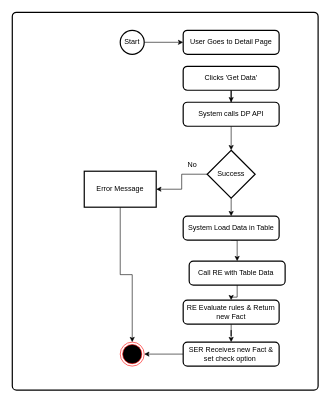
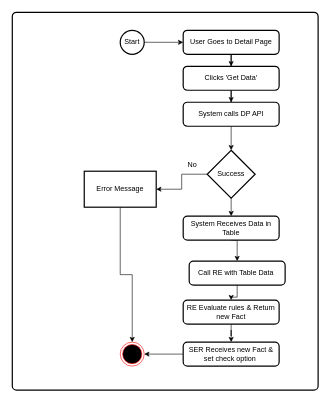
none -> (231, 62)
(231, 228) -> (231, 228)
